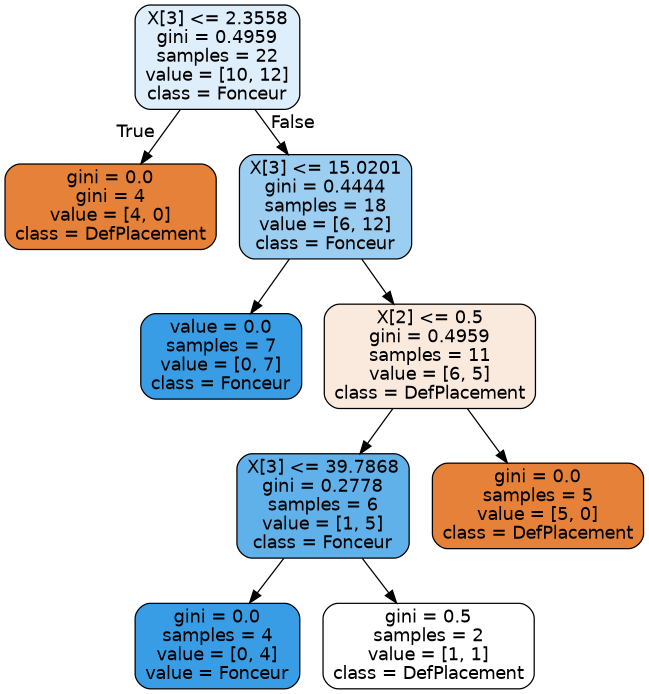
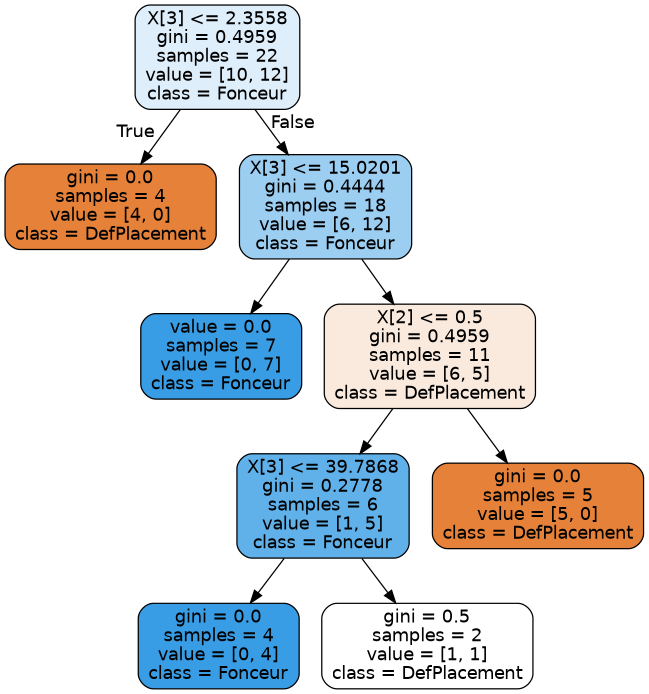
(111, 207) -> (111, 207)
(217, 646) -> (219, 646)
